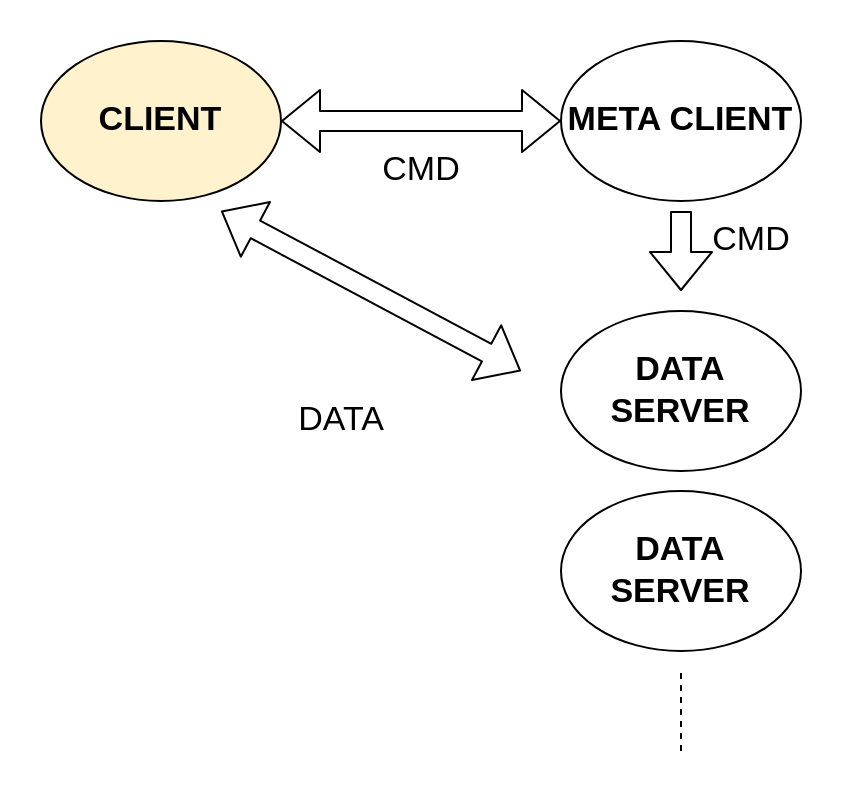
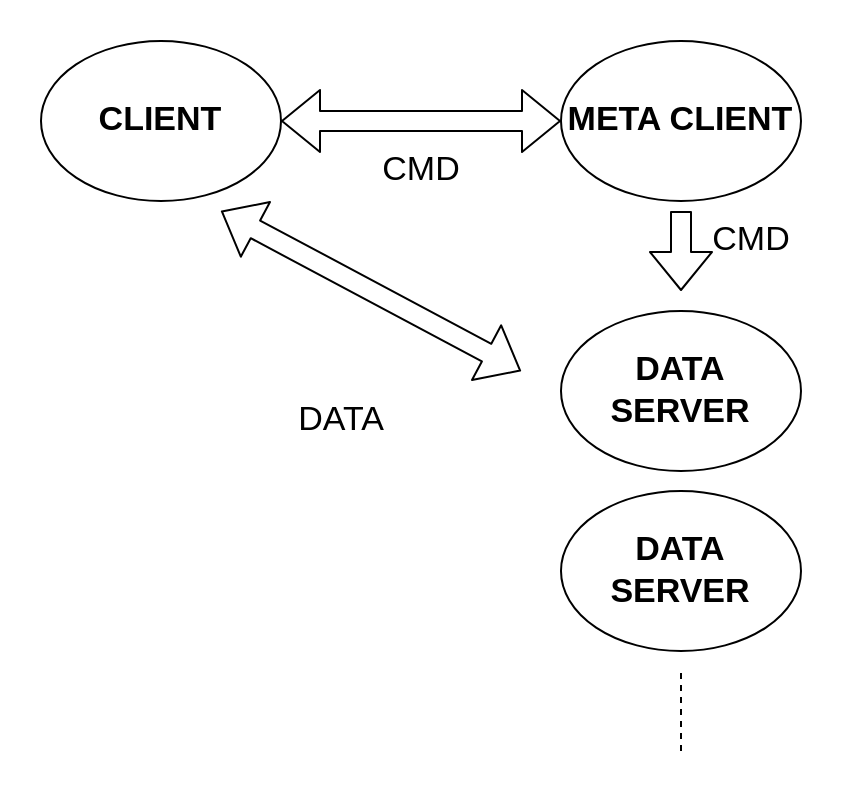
(161, 121) -> (161, 121)
